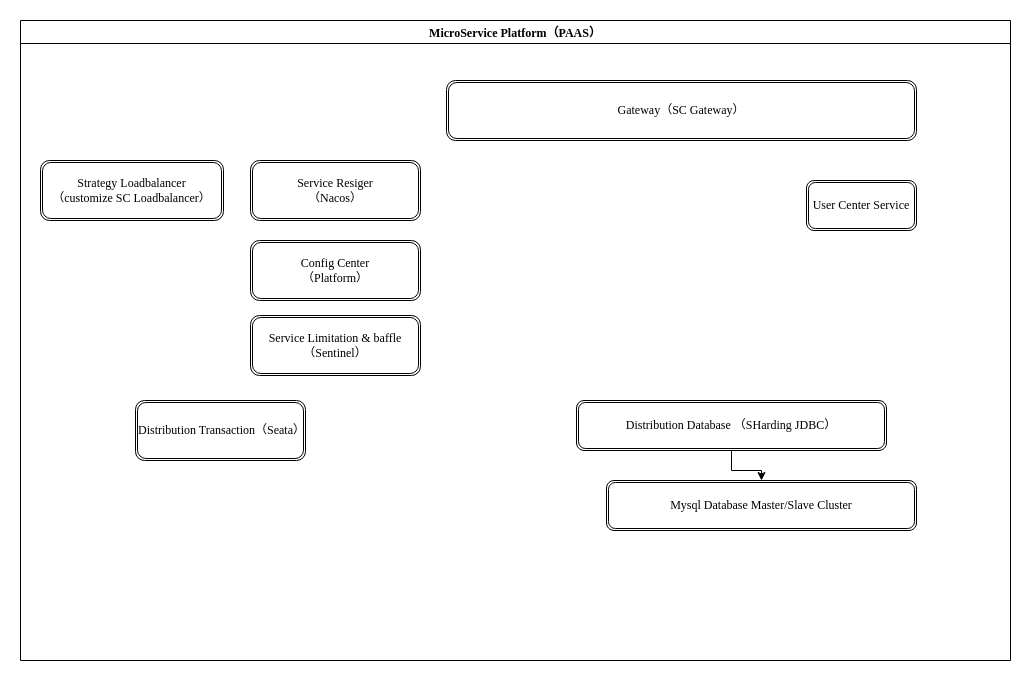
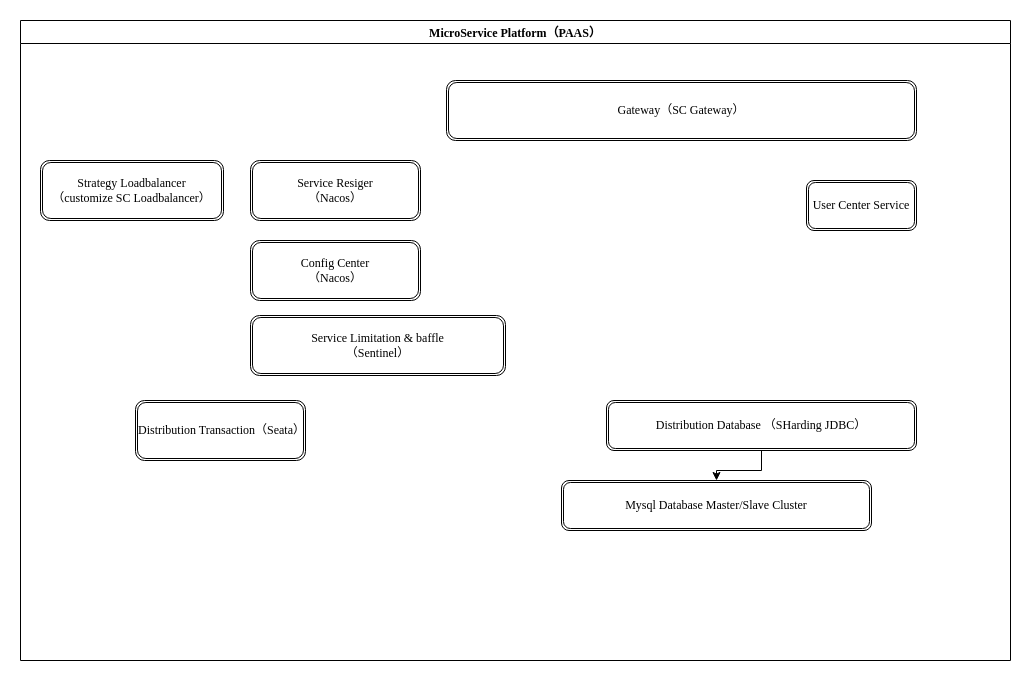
(336, 271) -> (336, 271)
(336, 346) -> (378, 346)
(732, 426) -> (762, 426)
(762, 506) -> (717, 506)
